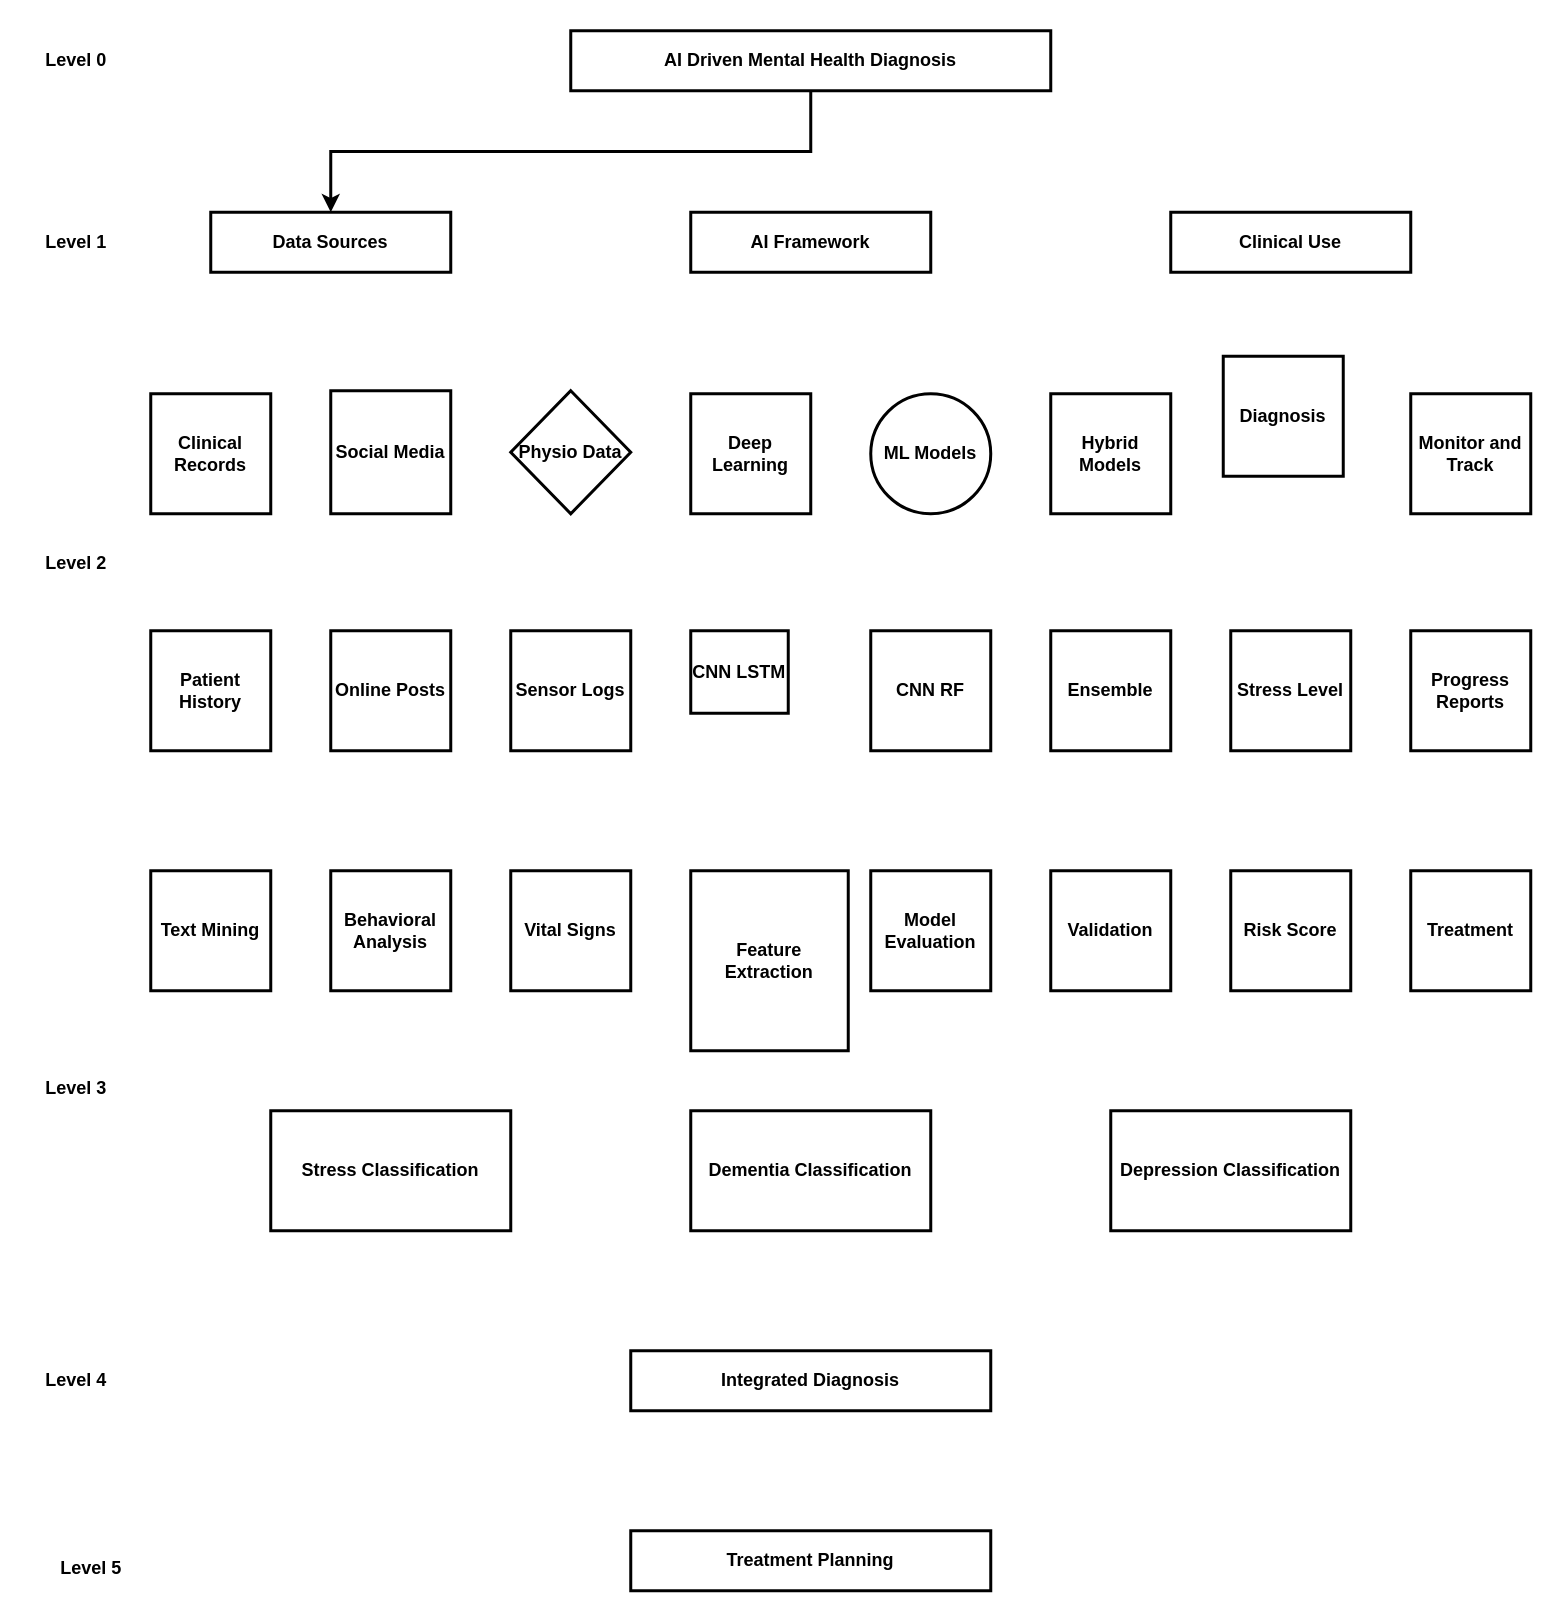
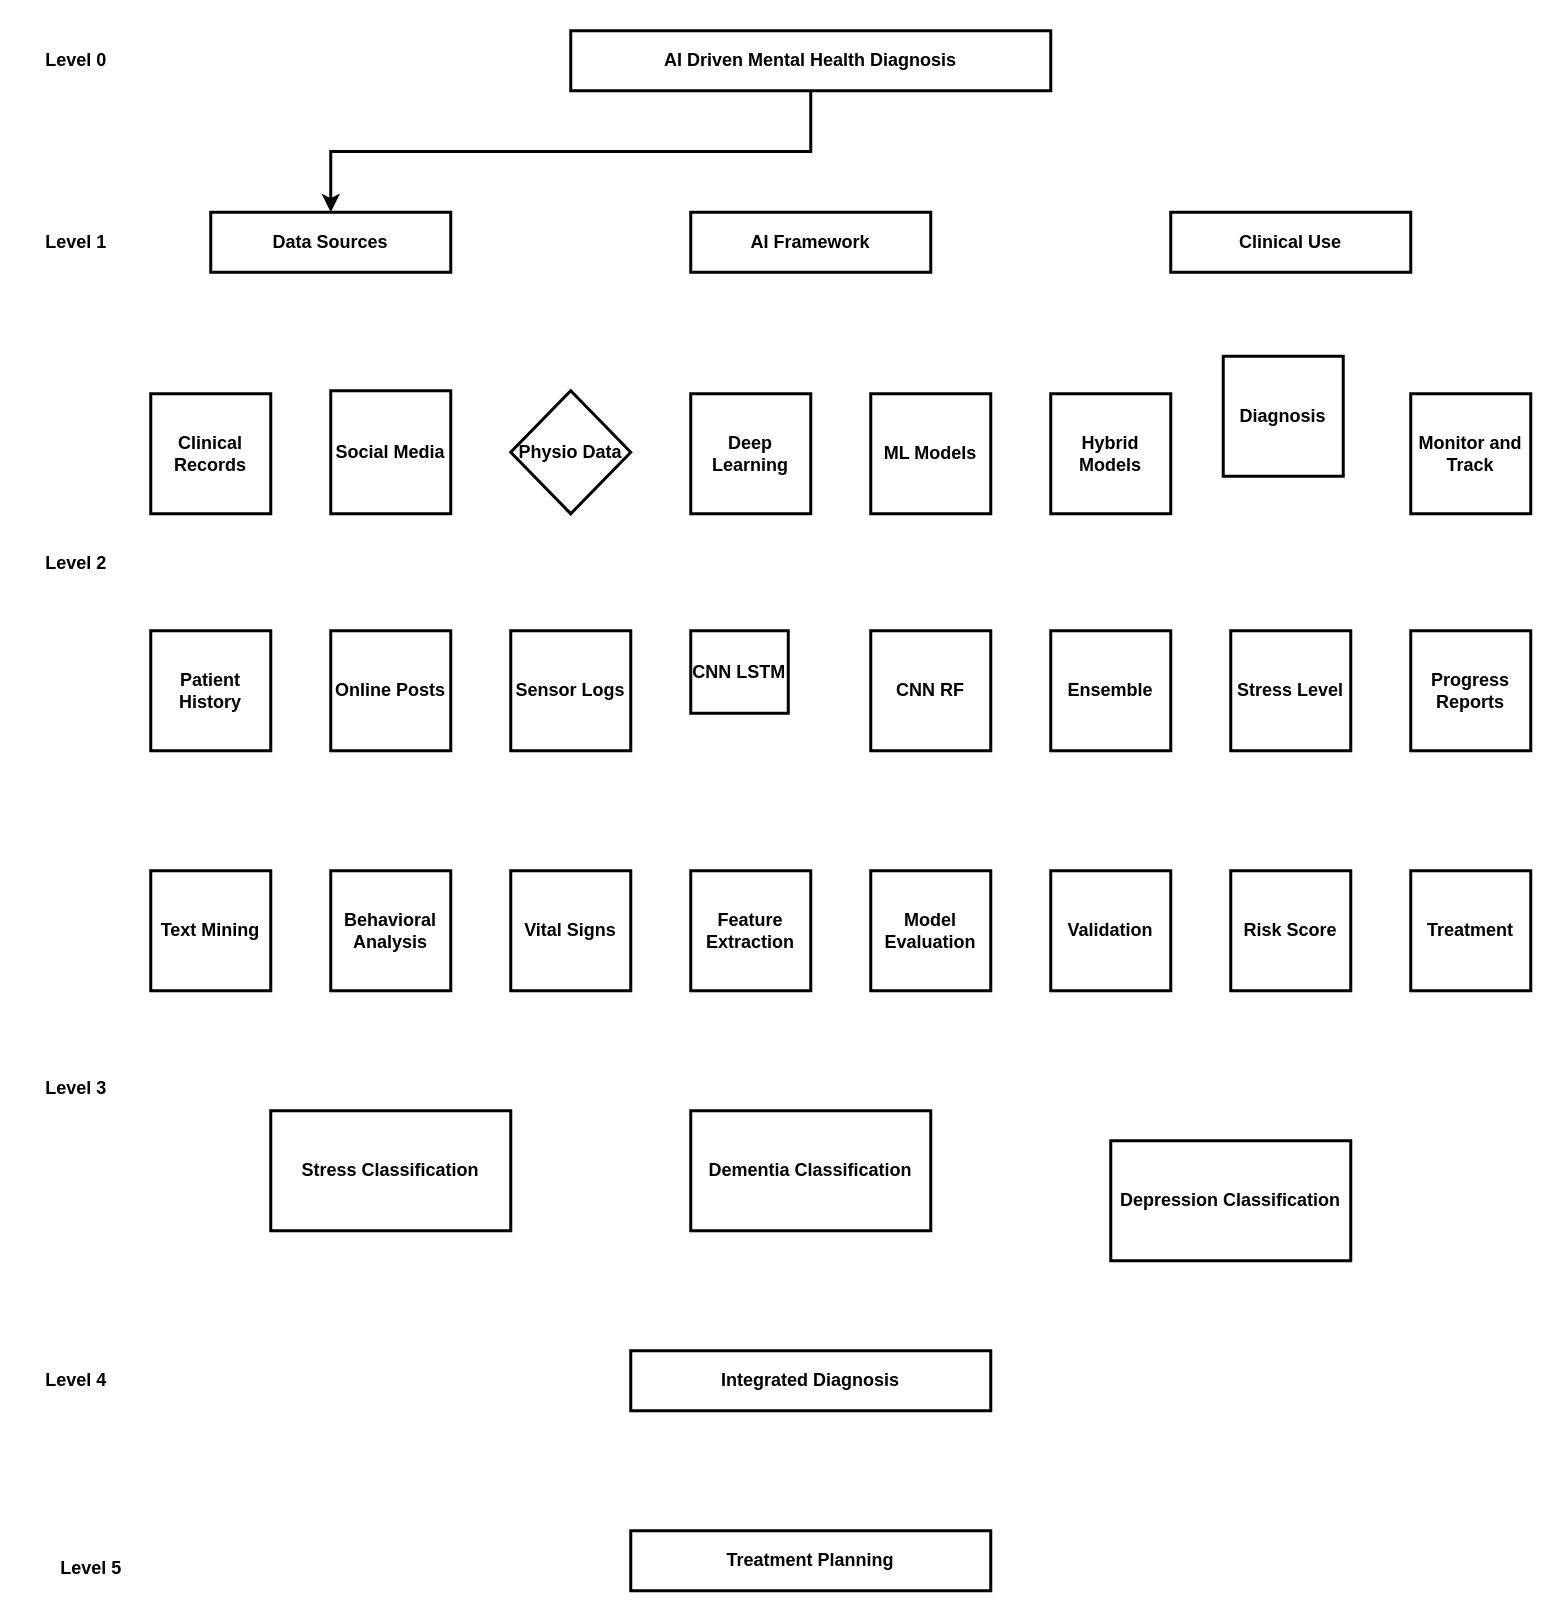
(931, 454) -> (931, 454)
(770, 961) -> (751, 931)
(1231, 1171) -> (1231, 1201)
